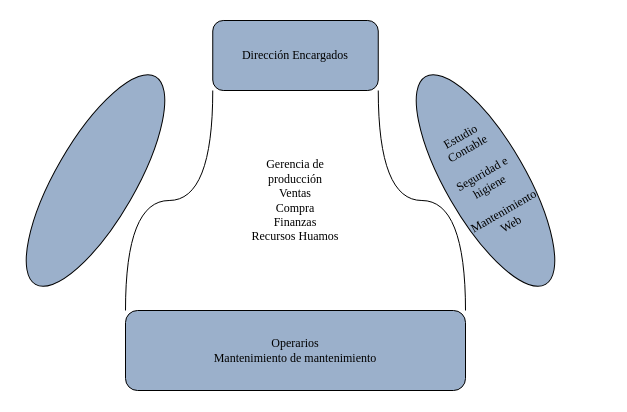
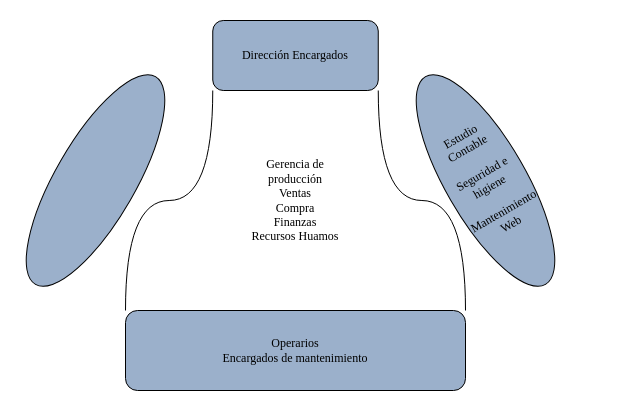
(296, 351) -> (296, 351)
